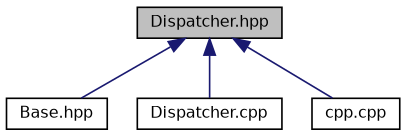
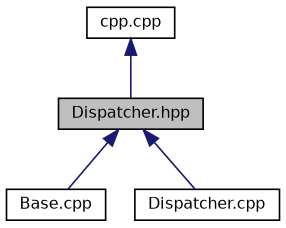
(290, 72) -> (131, 77)
(57, 114) -> (56, 205)
